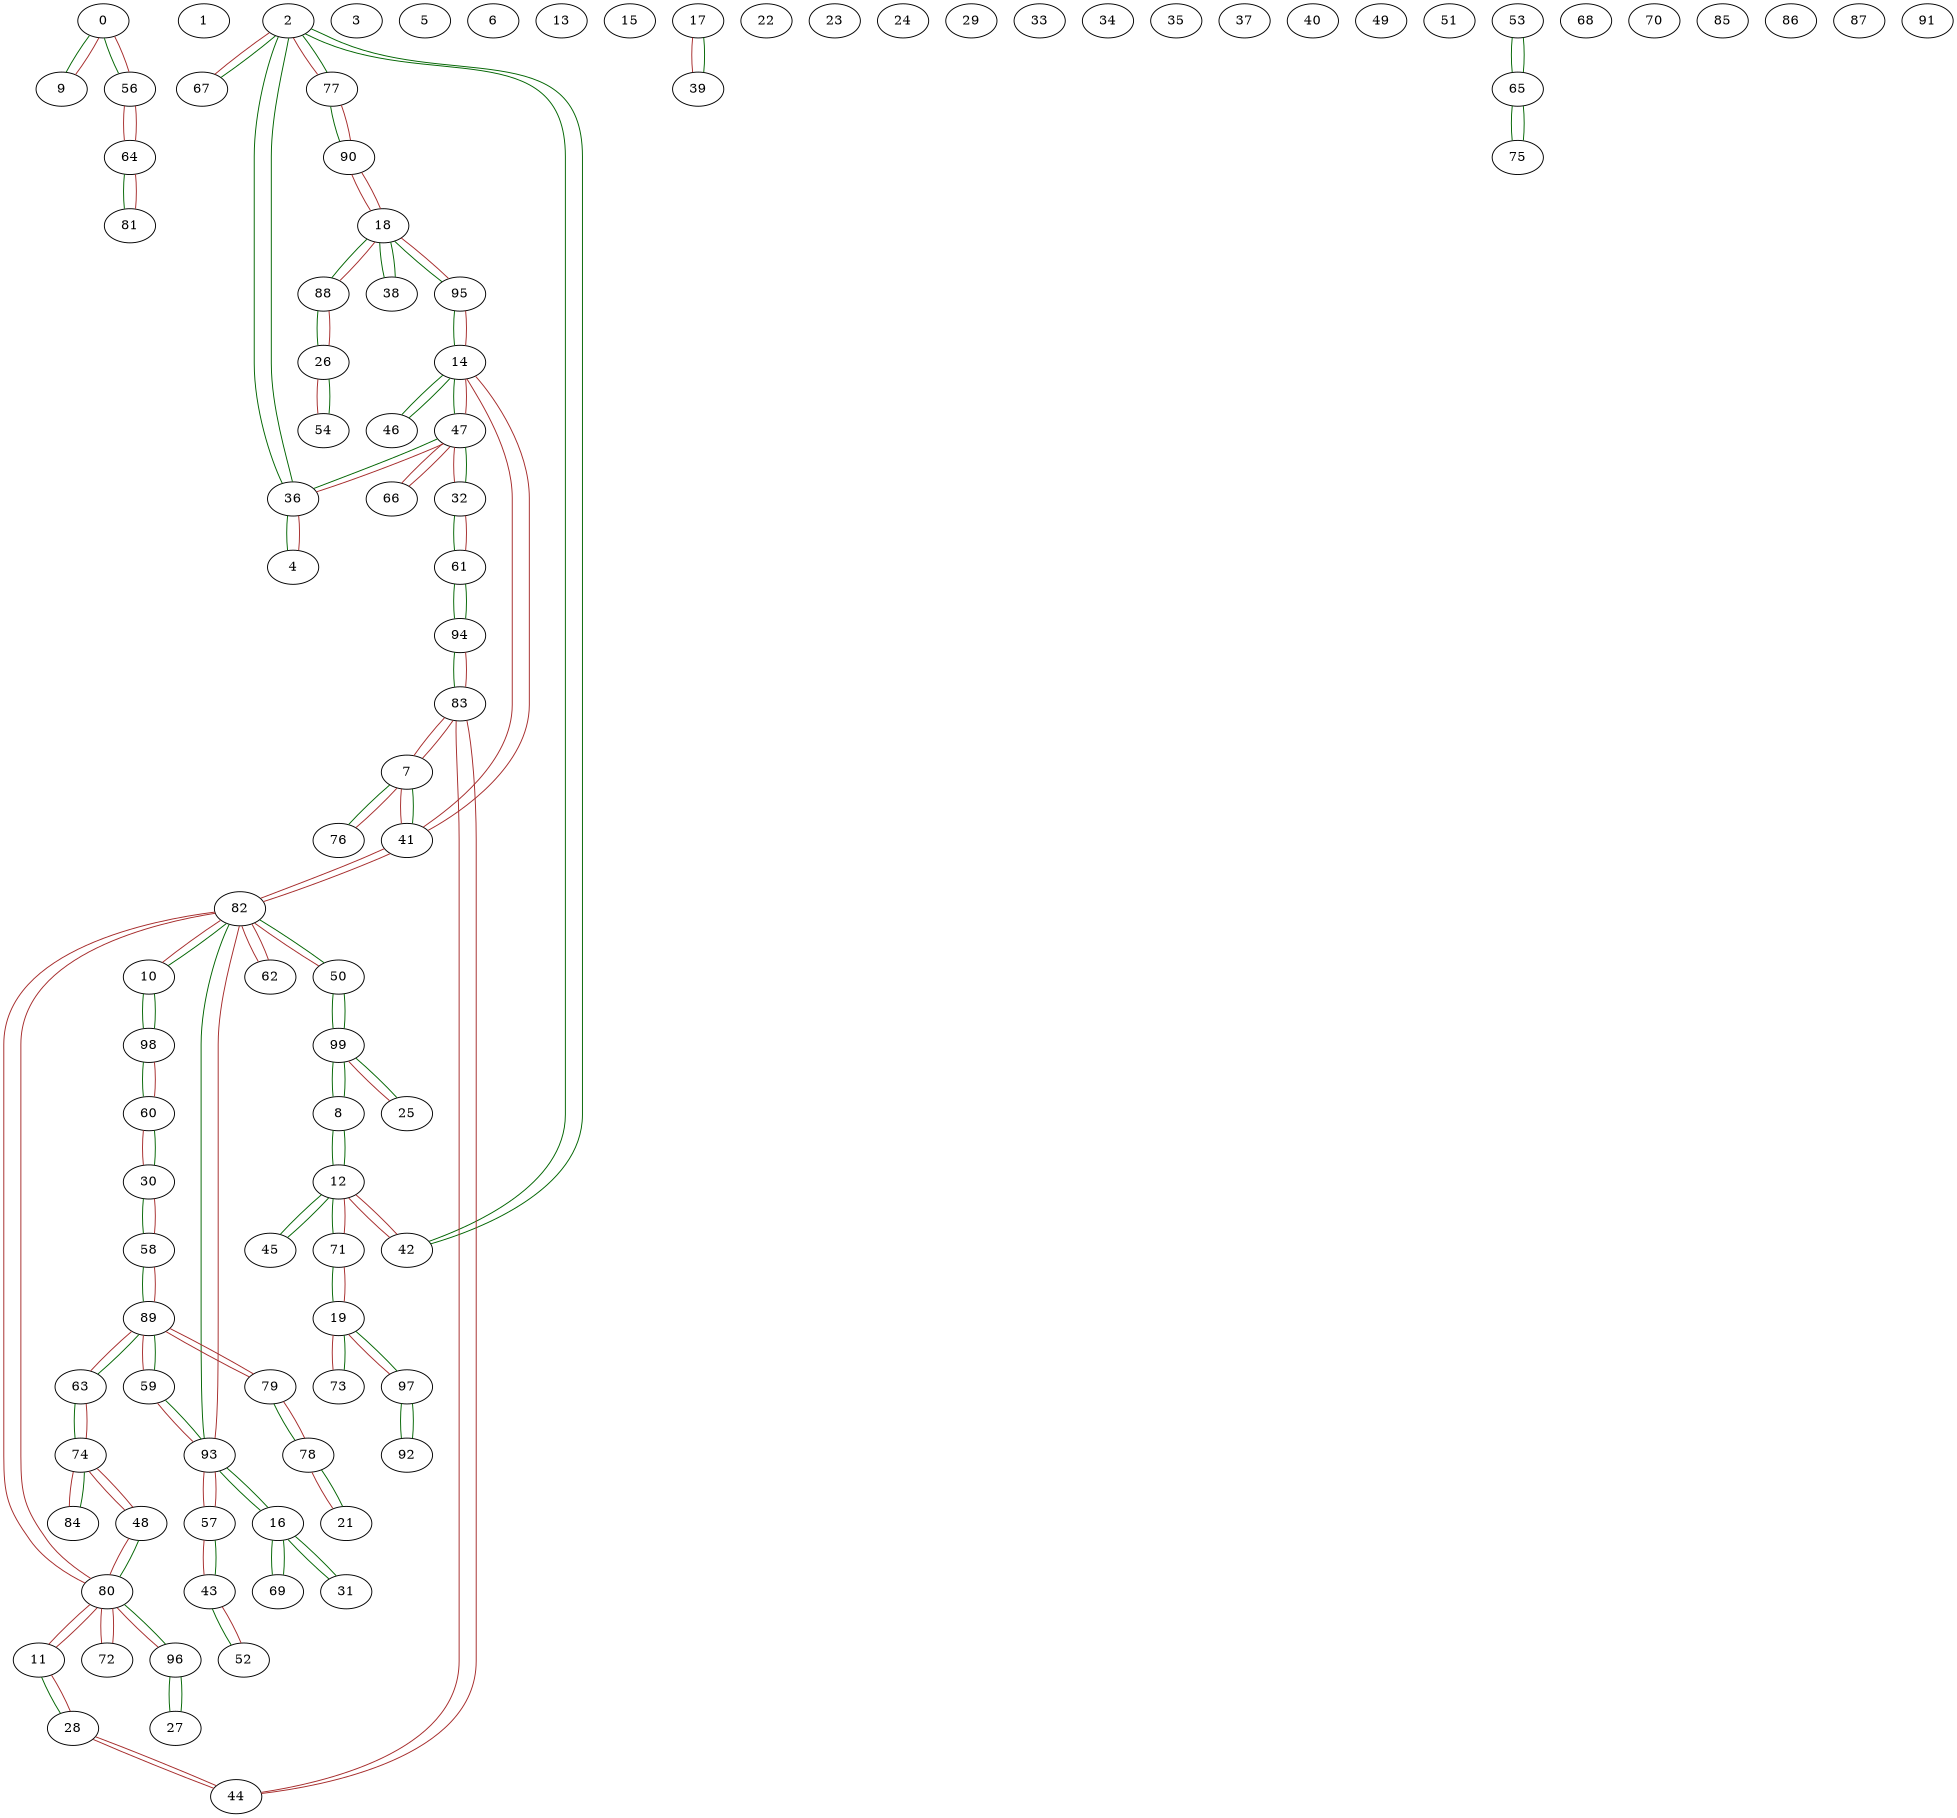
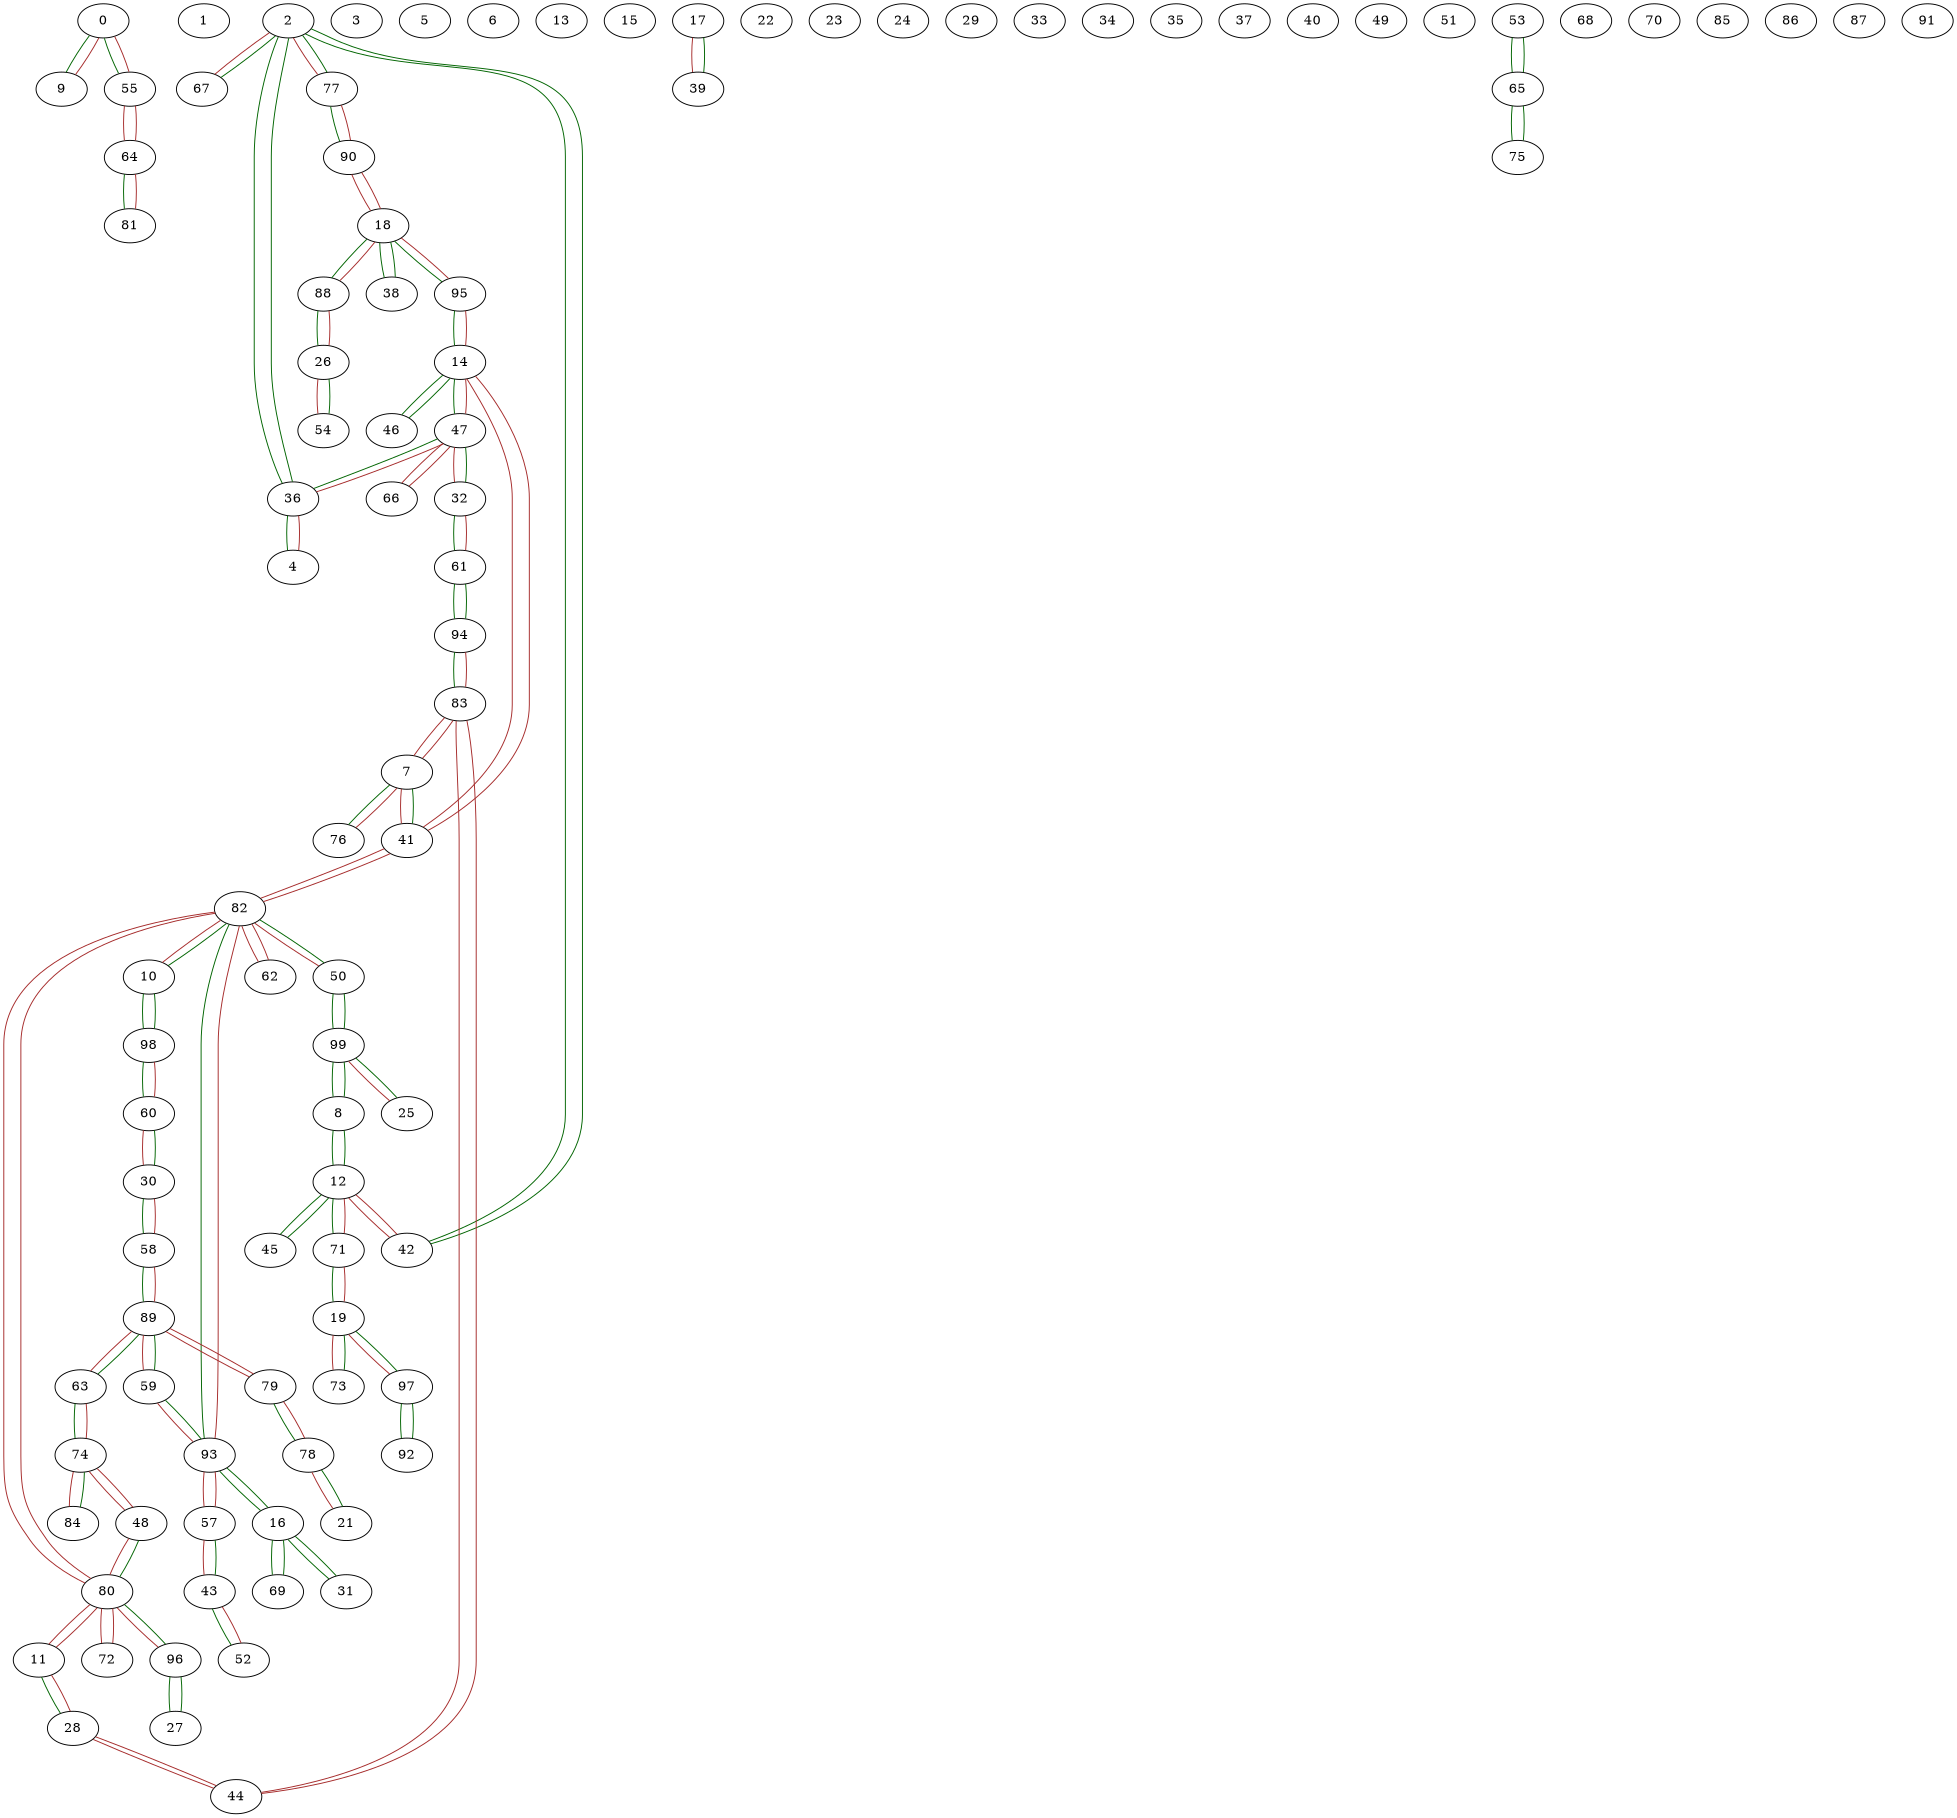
(130, 89) -> (130, 89)
